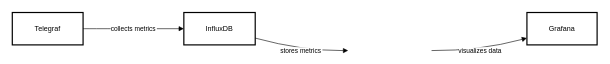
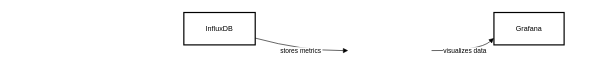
(48, 29) -> none
(132, 29) -> none
(562, 29) -> (529, 29)
